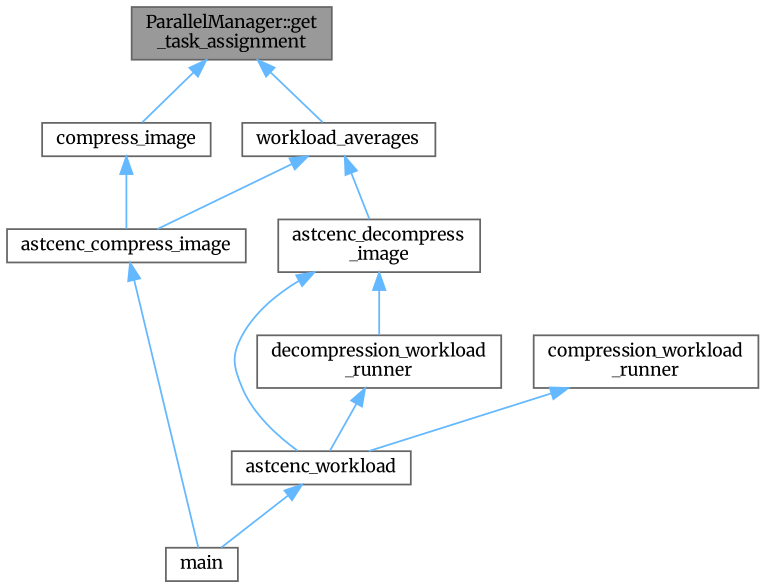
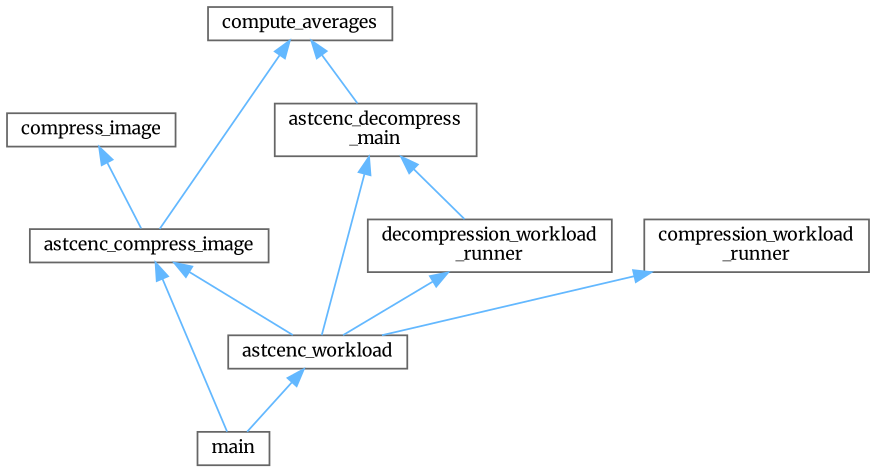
(232, 33) -> none
(339, 140) -> (300, 24)
(379, 246) -> (376, 130)
none -> (241, 303)
